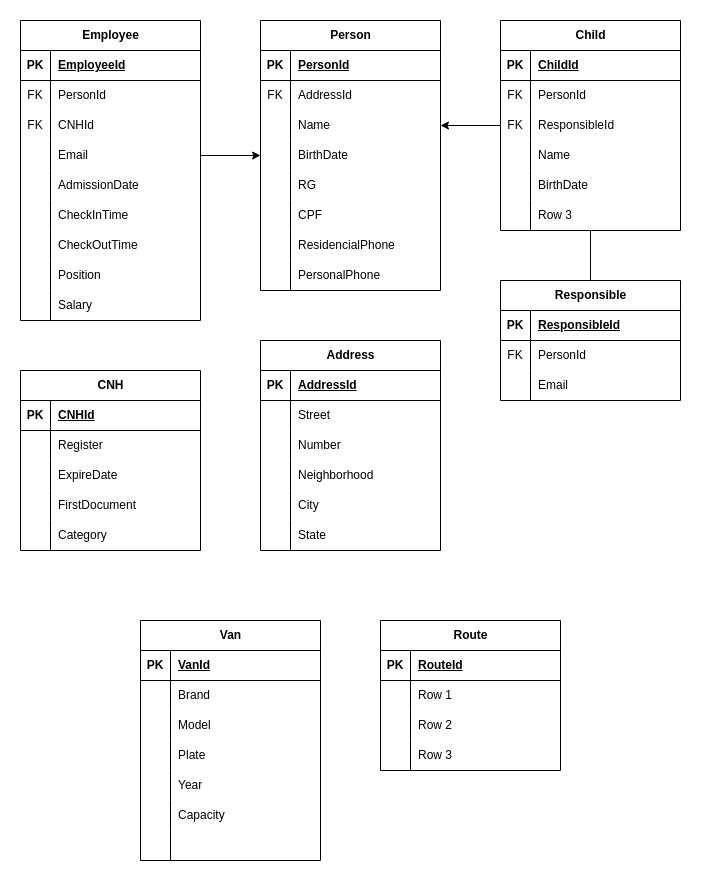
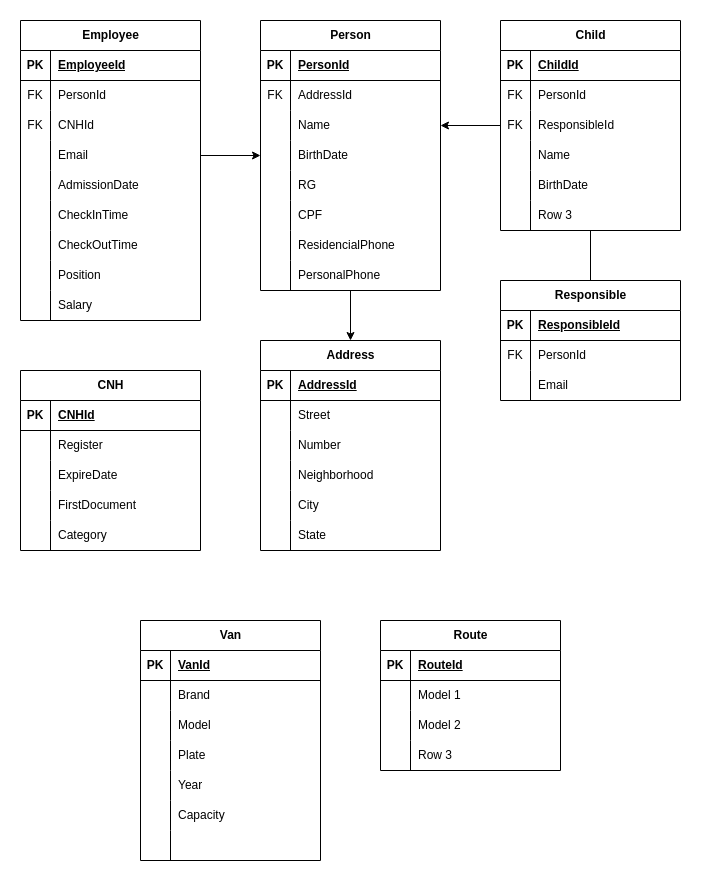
none -> (351, 313)
(434, 696) -> (439, 696)
(434, 726) -> (439, 726)
